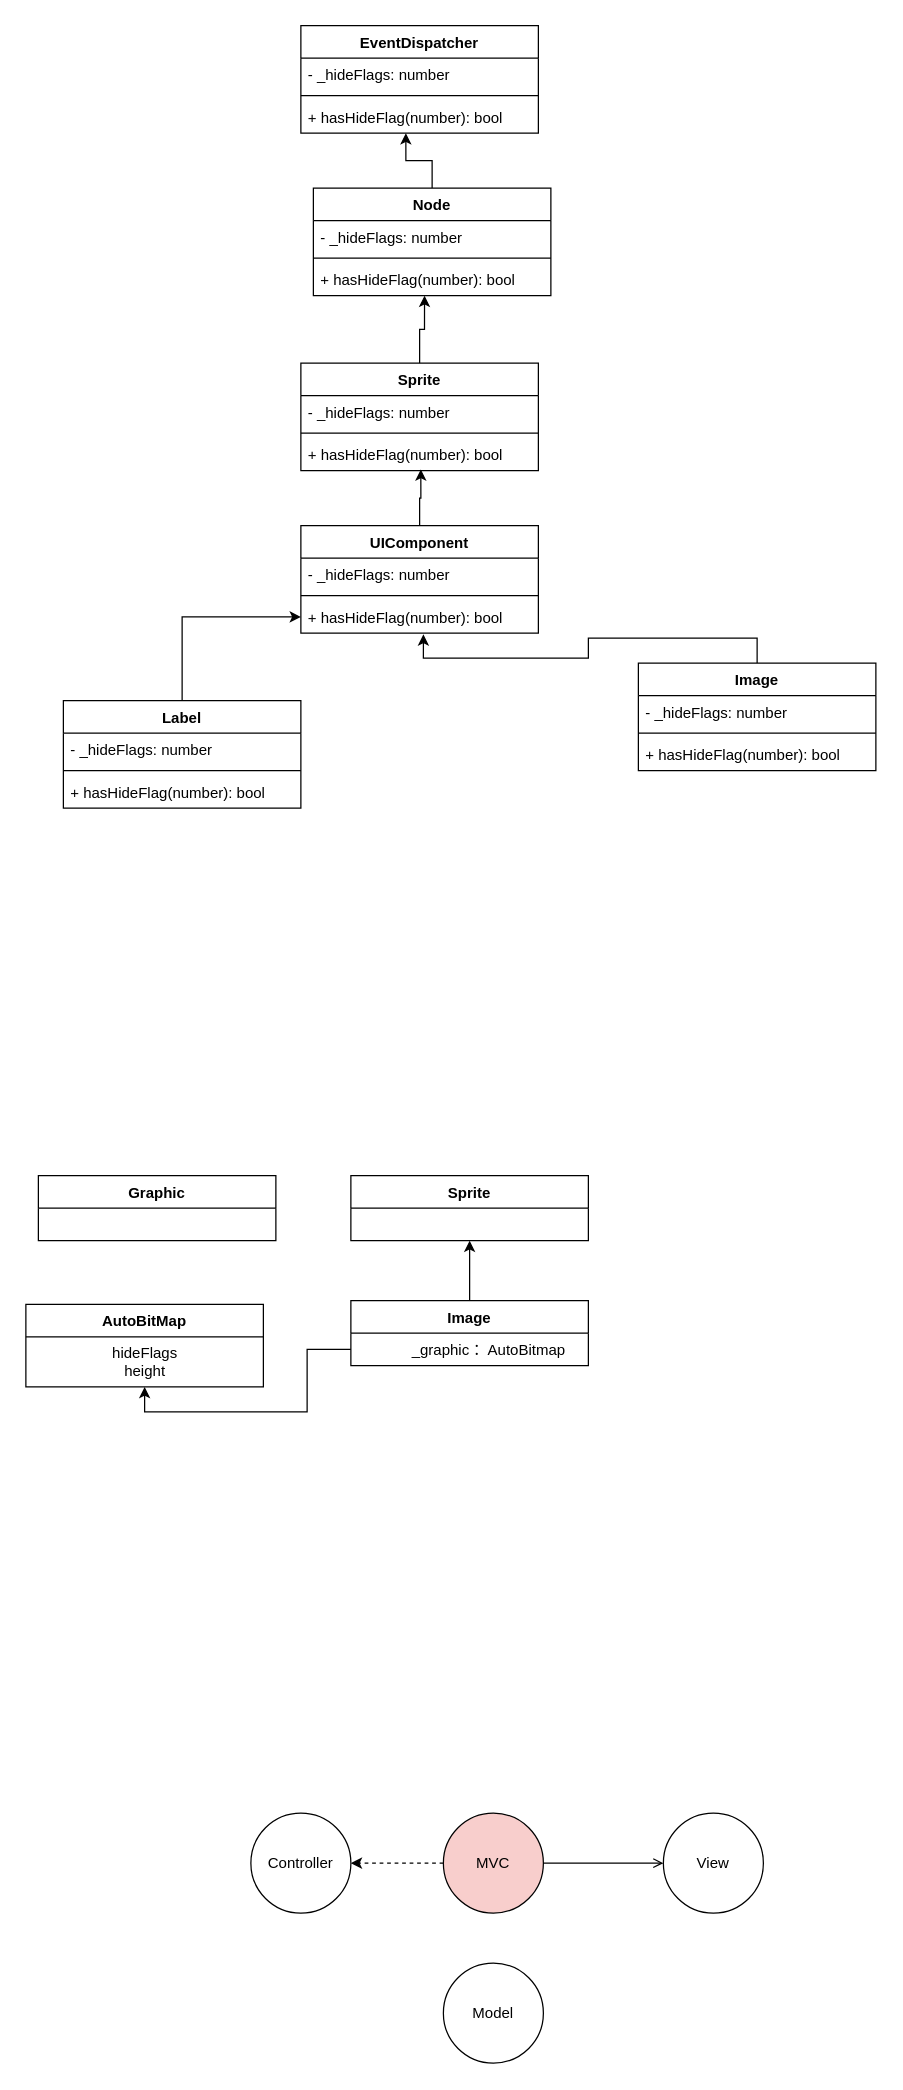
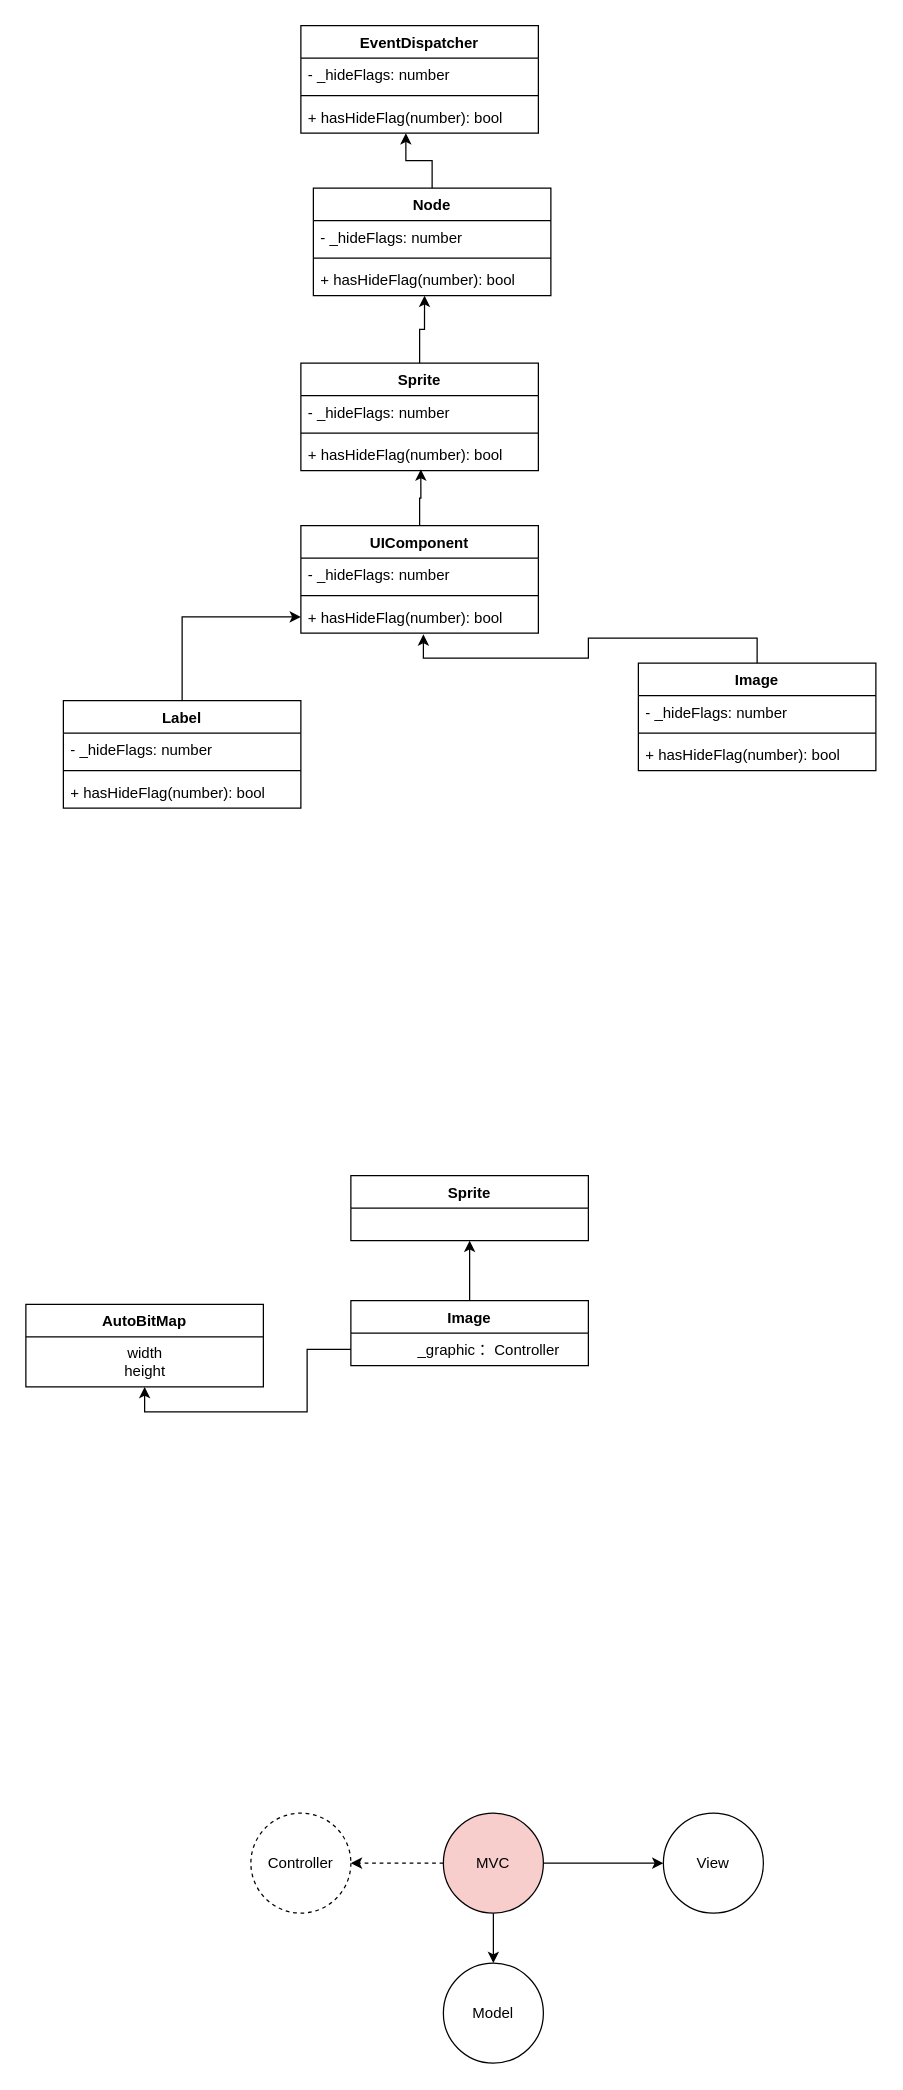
(157, 1208) -> none
(489, 1351) -> (489, 1351)
(145, 1362) -> (145, 1362)
(301, 1863) -> (301, 1863)
(655, 1863) -> (653, 1863)
none -> (493, 1934)
